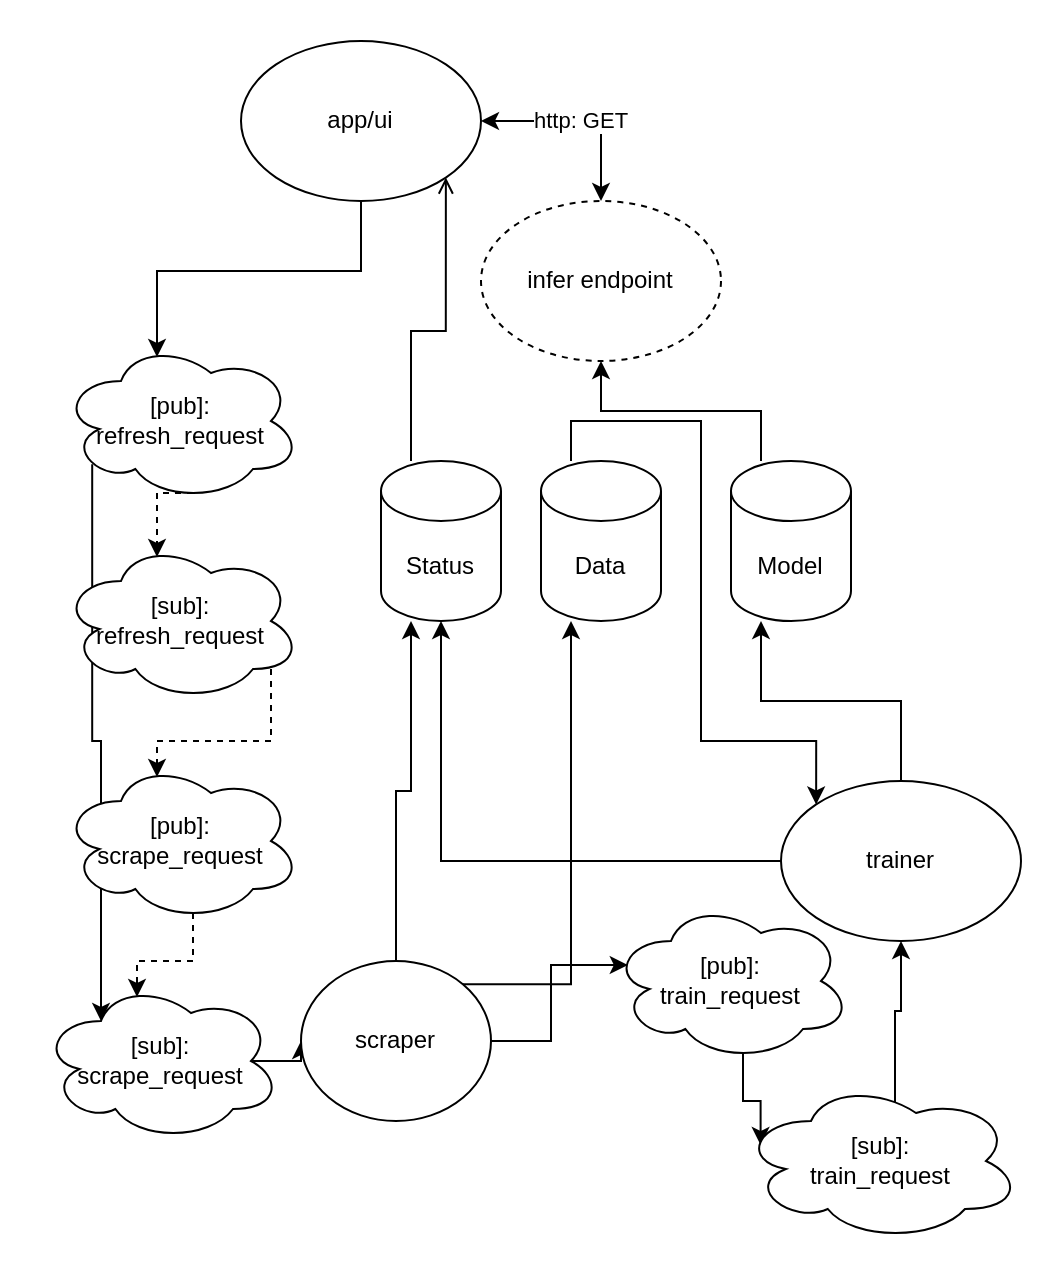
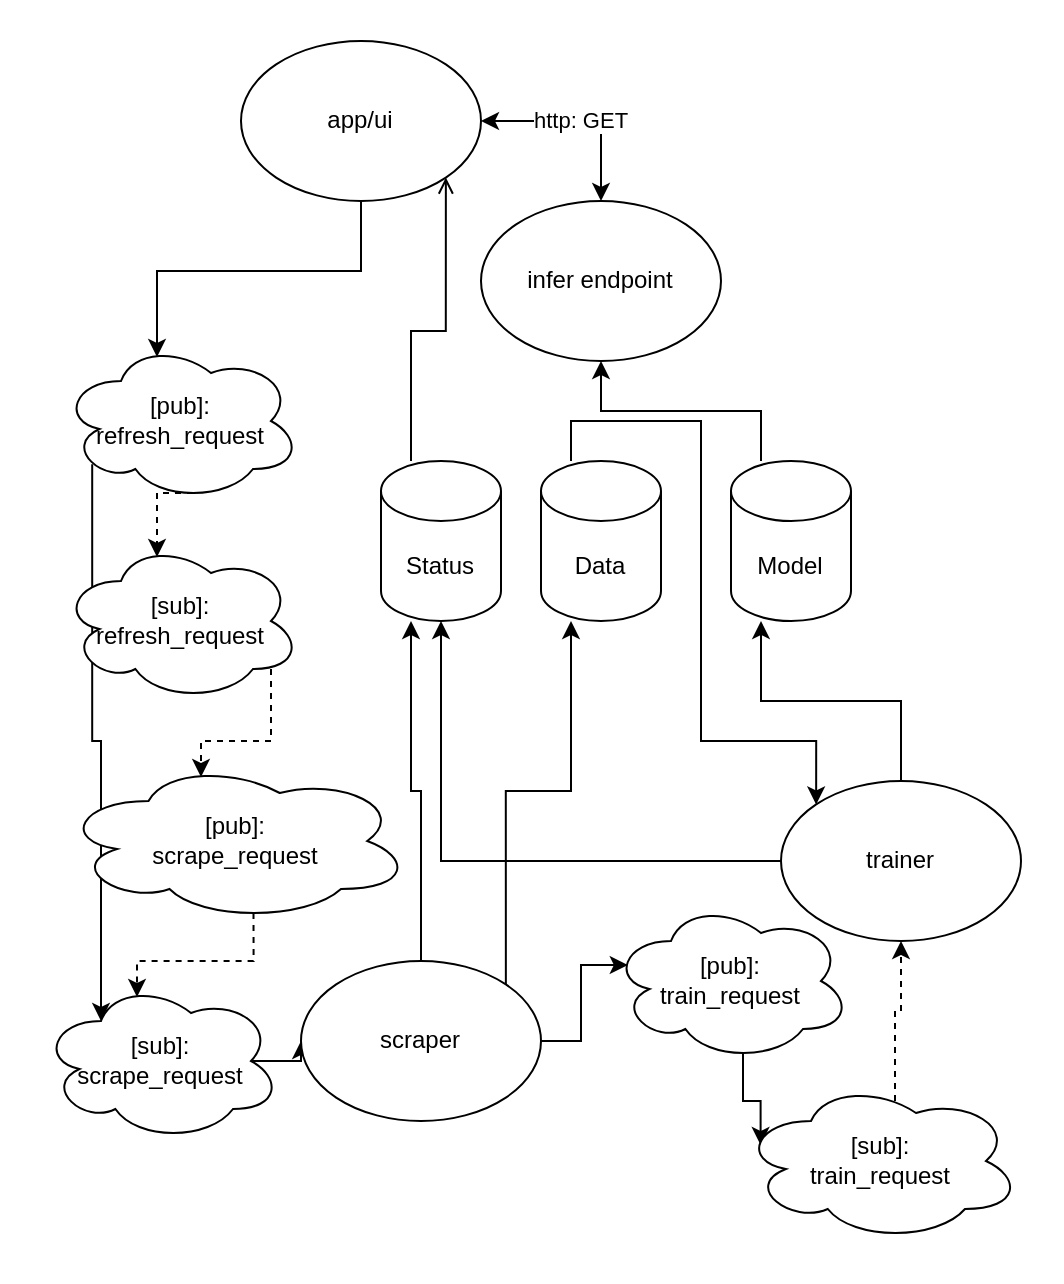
(601, 281) -> (601, 281)
(181, 841) -> (236, 841)
(895, 1027) -> (895, 1027)
(396, 1041) -> (421, 1041)
